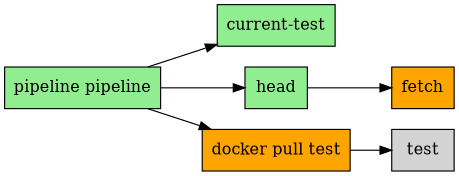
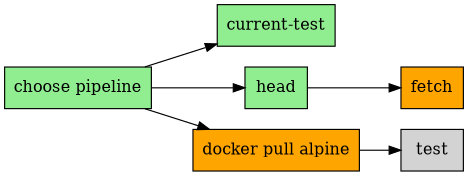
(83, 88) -> (78, 88)
(276, 150) -> (276, 150)
